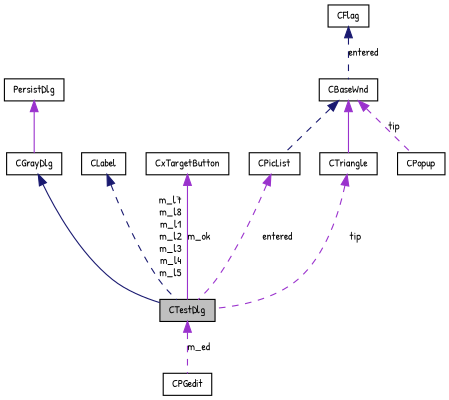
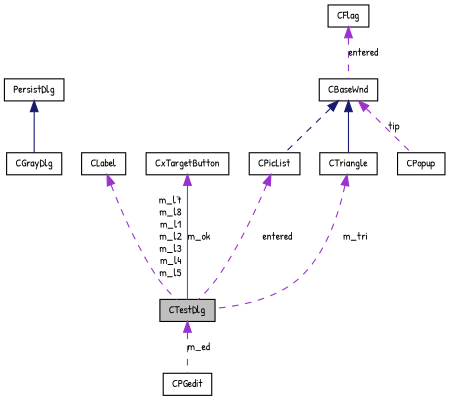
(348, 59) -> (348, 59)
(34, 133) -> (34, 133)
(348, 133) -> (348, 133)
(356, 237) -> (356, 237)
(138, 246) -> (138, 246)
(89, 257) -> none
